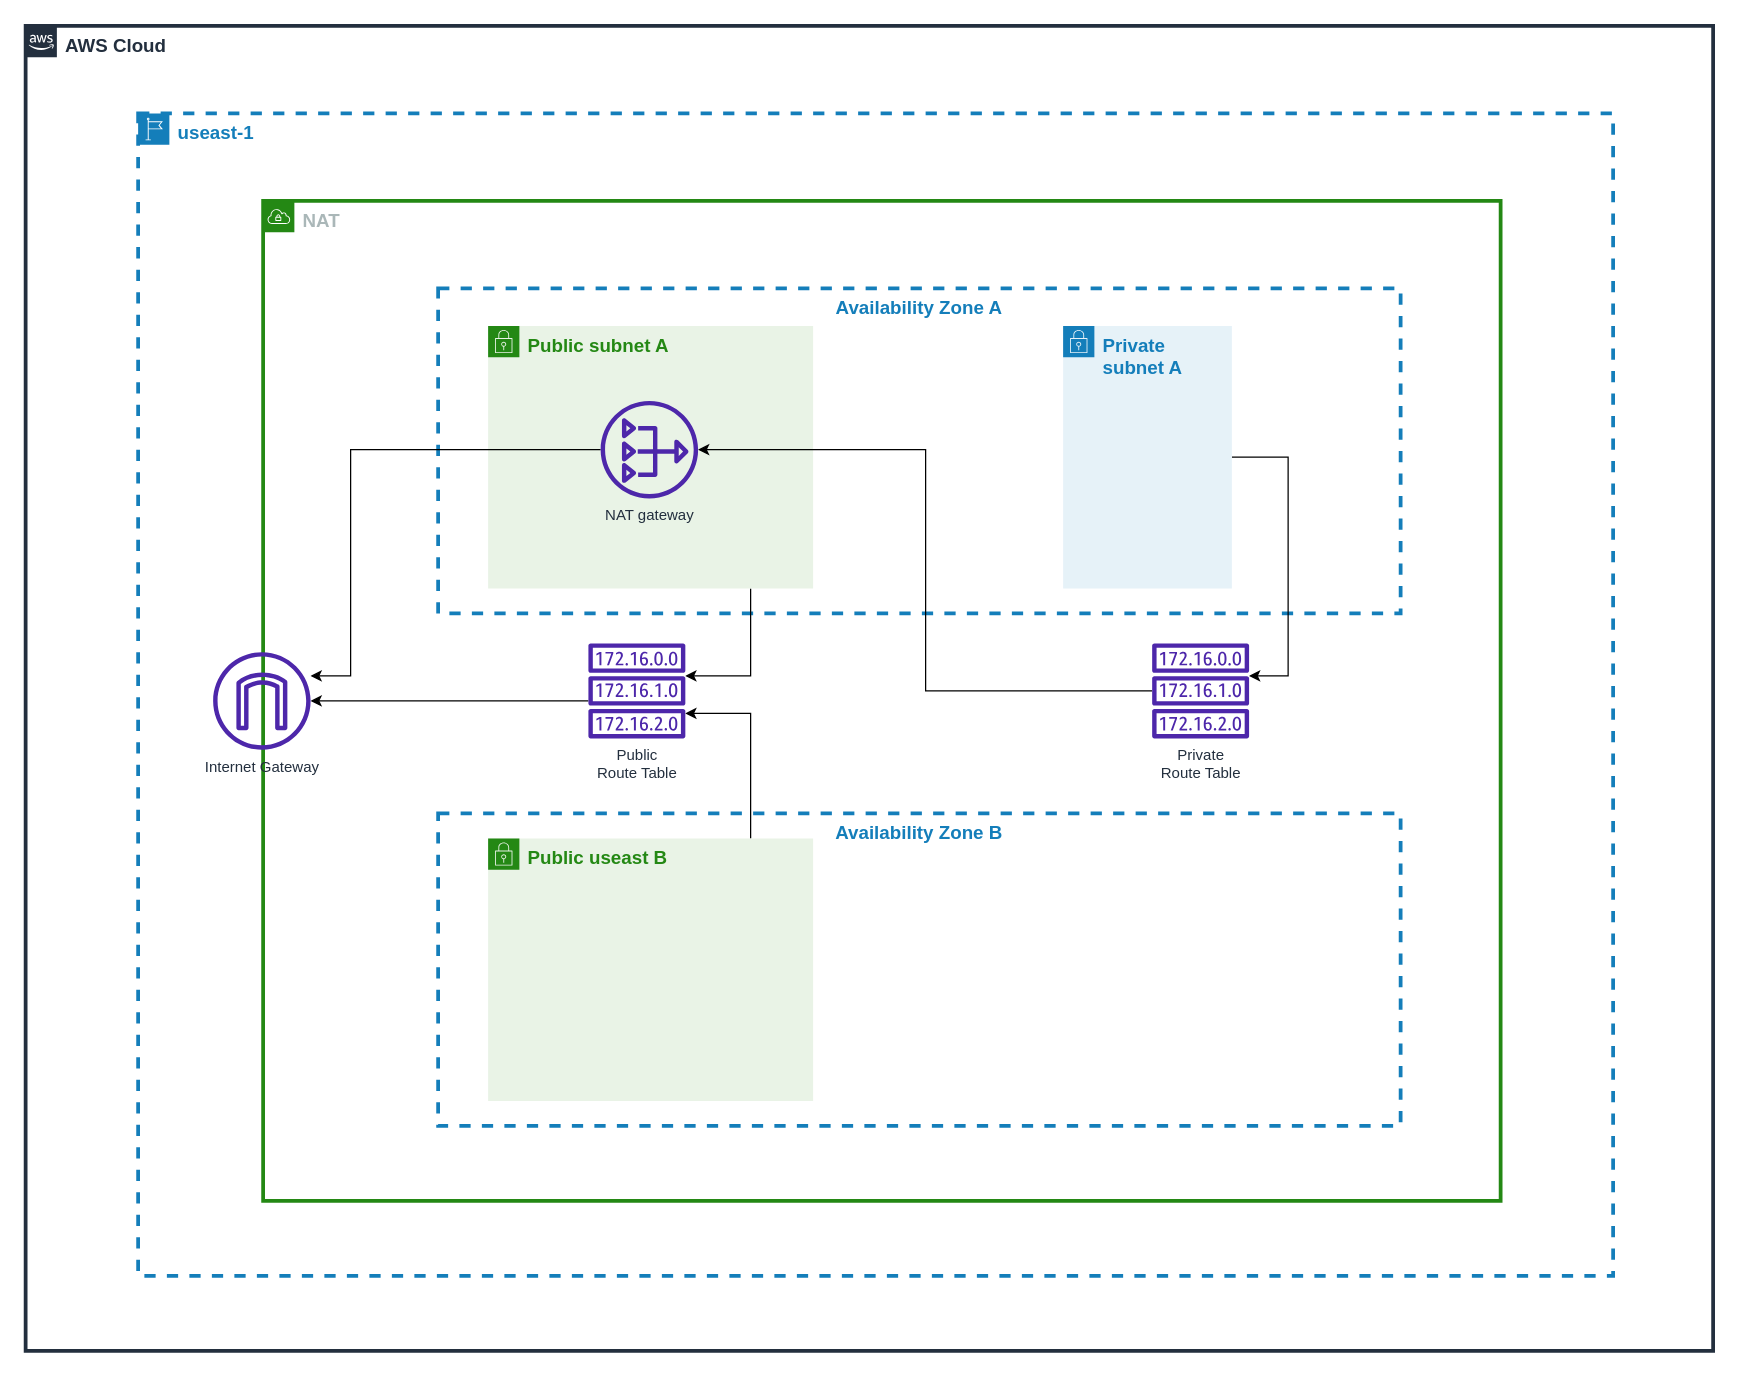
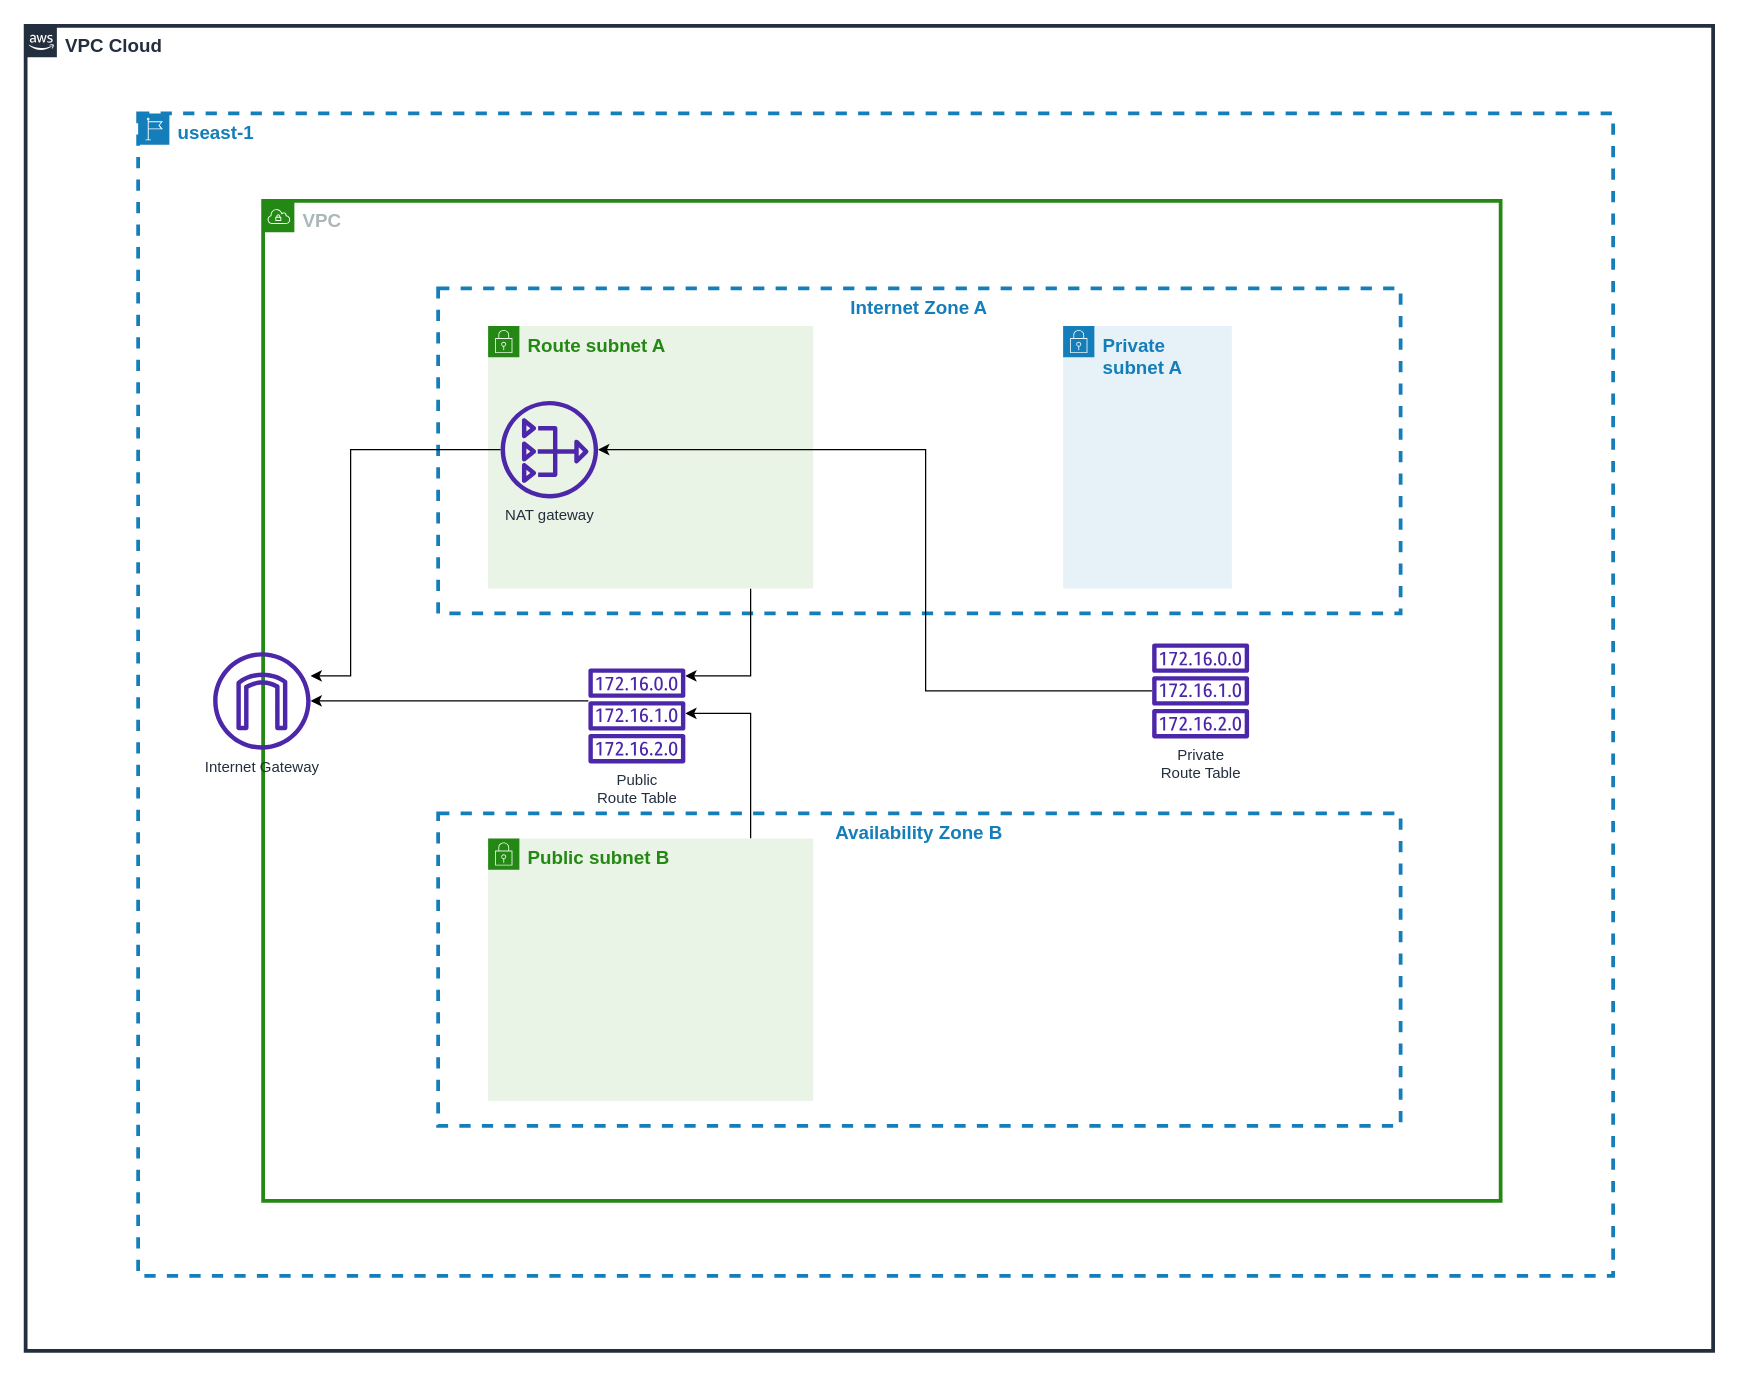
(108, 46) -> (108, 46)
(316, 218) -> (316, 218)
(919, 308) -> (919, 308)
(597, 346) -> (597, 346)
(649, 449) -> (549, 449)
(1288, 553) -> none
(637, 691) -> (637, 716)
(597, 858) -> (597, 858)
